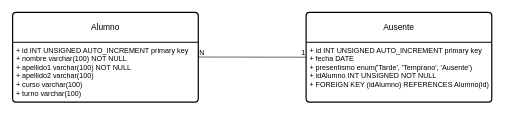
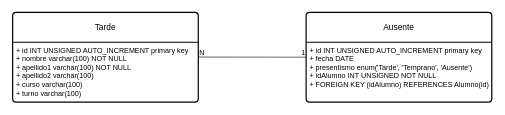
(105, 27) -> (105, 27)
